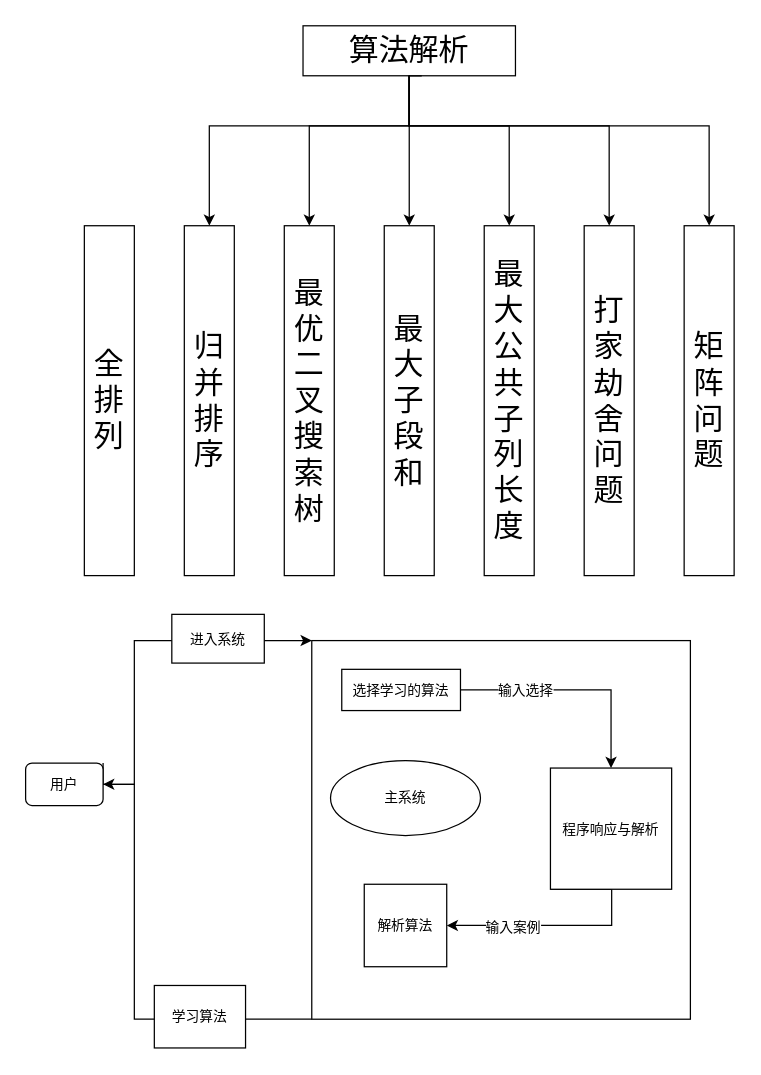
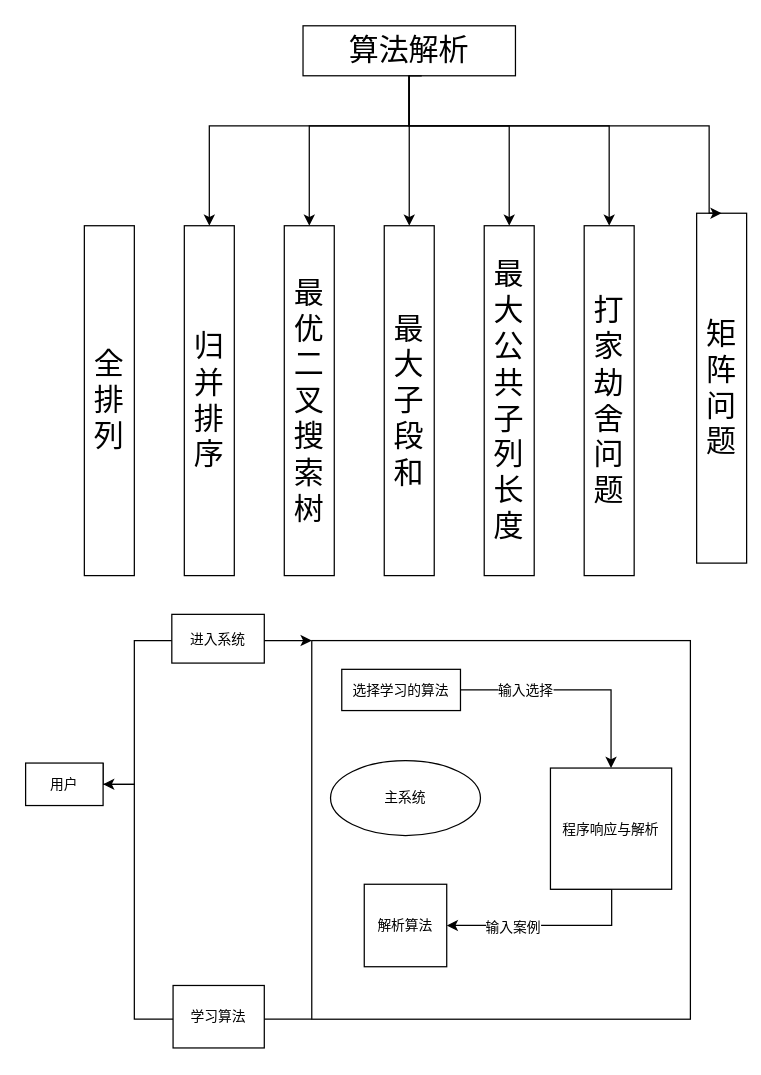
(709, 401) -> (722, 388)
(64, 784) -> (64, 784)
(200, 1017) -> (219, 1017)
